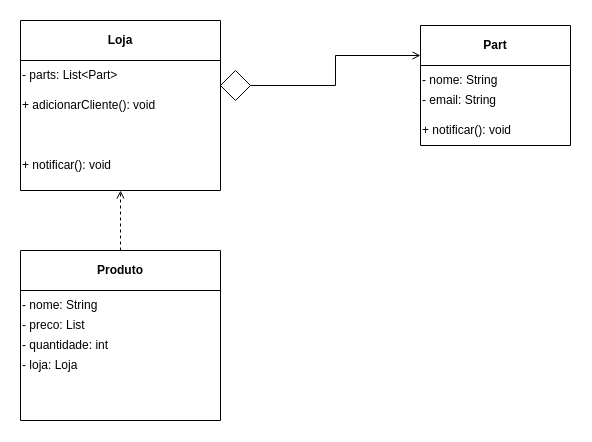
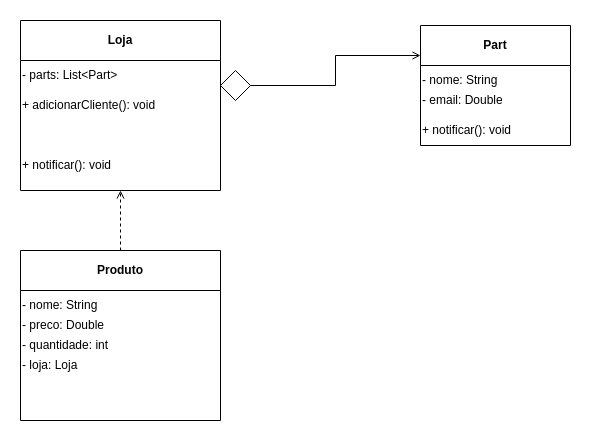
(464, 101) -> (464, 101)
(60, 326) -> (67, 326)
